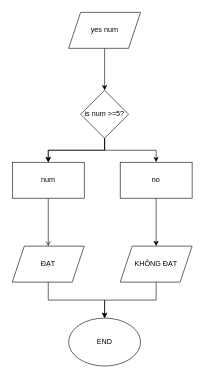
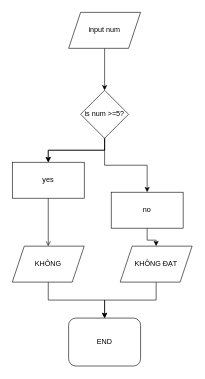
(105, 30) -> (105, 30)
(48, 180) -> (48, 180)
(156, 180) -> (147, 210)
(48, 264) -> (48, 264)
(105, 342) -> (105, 342)
